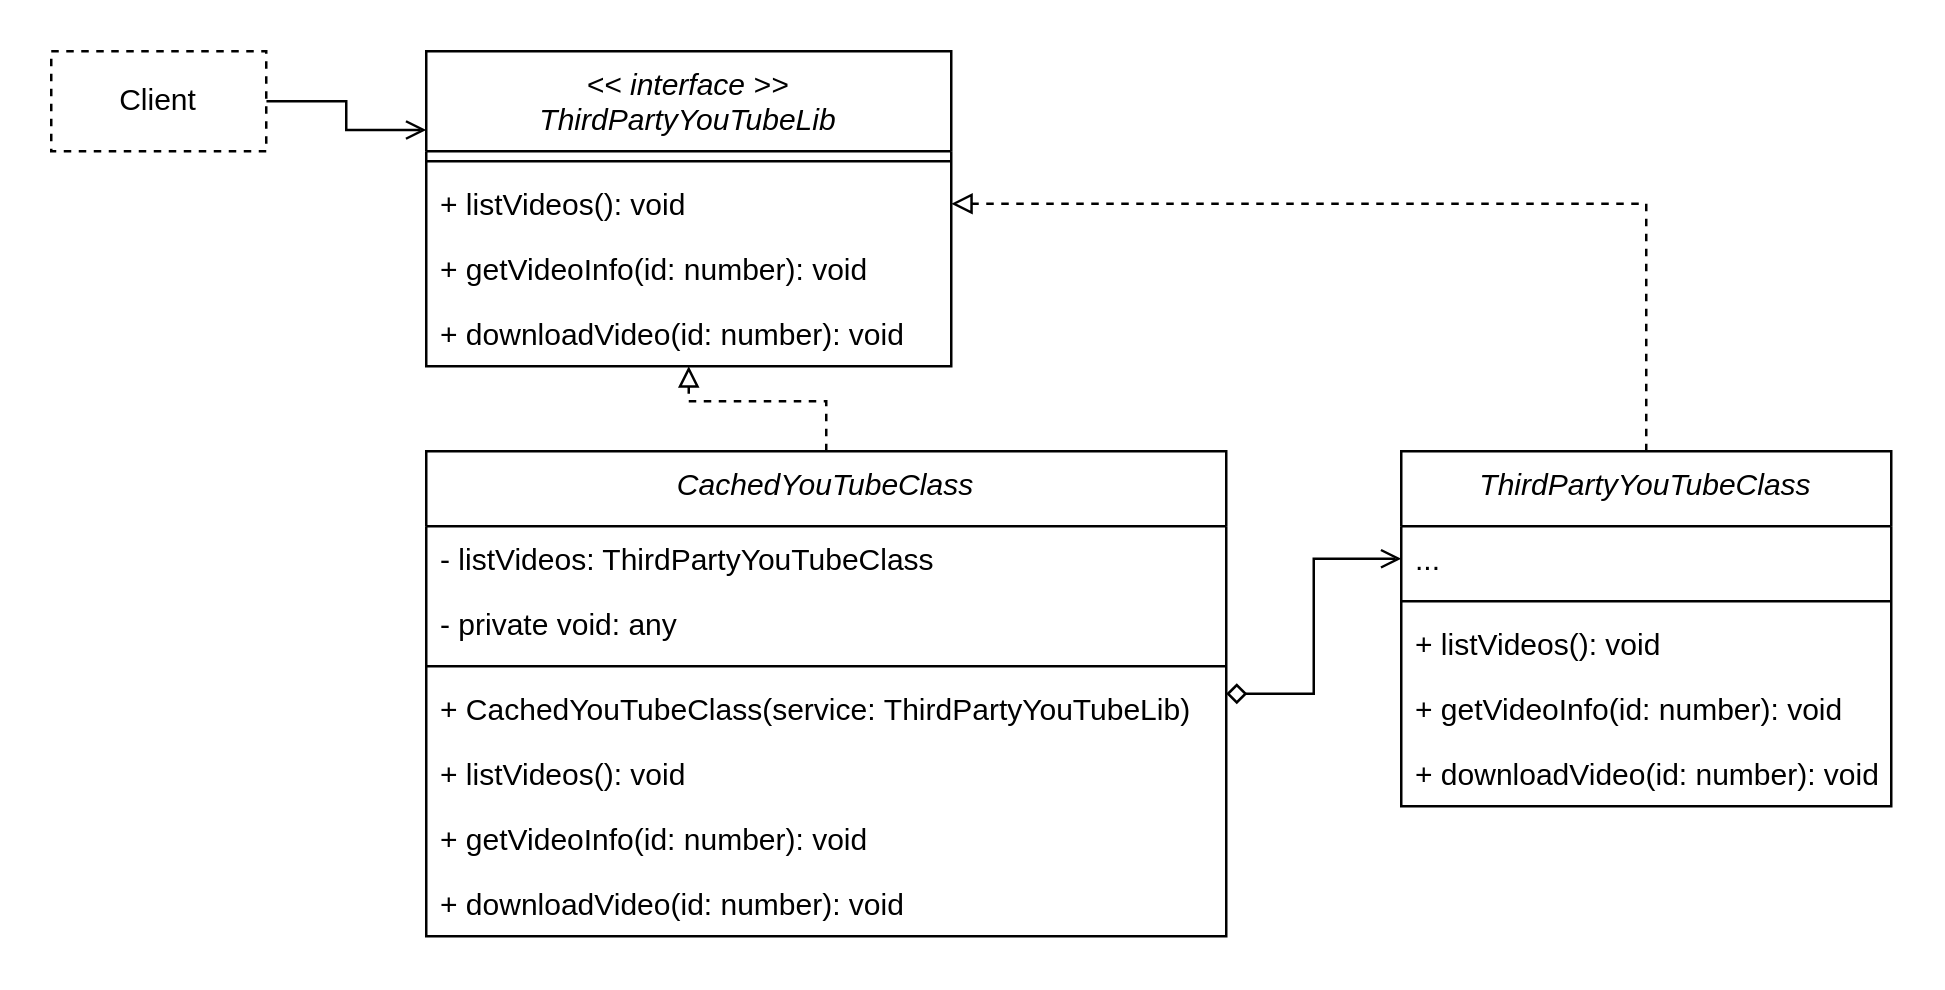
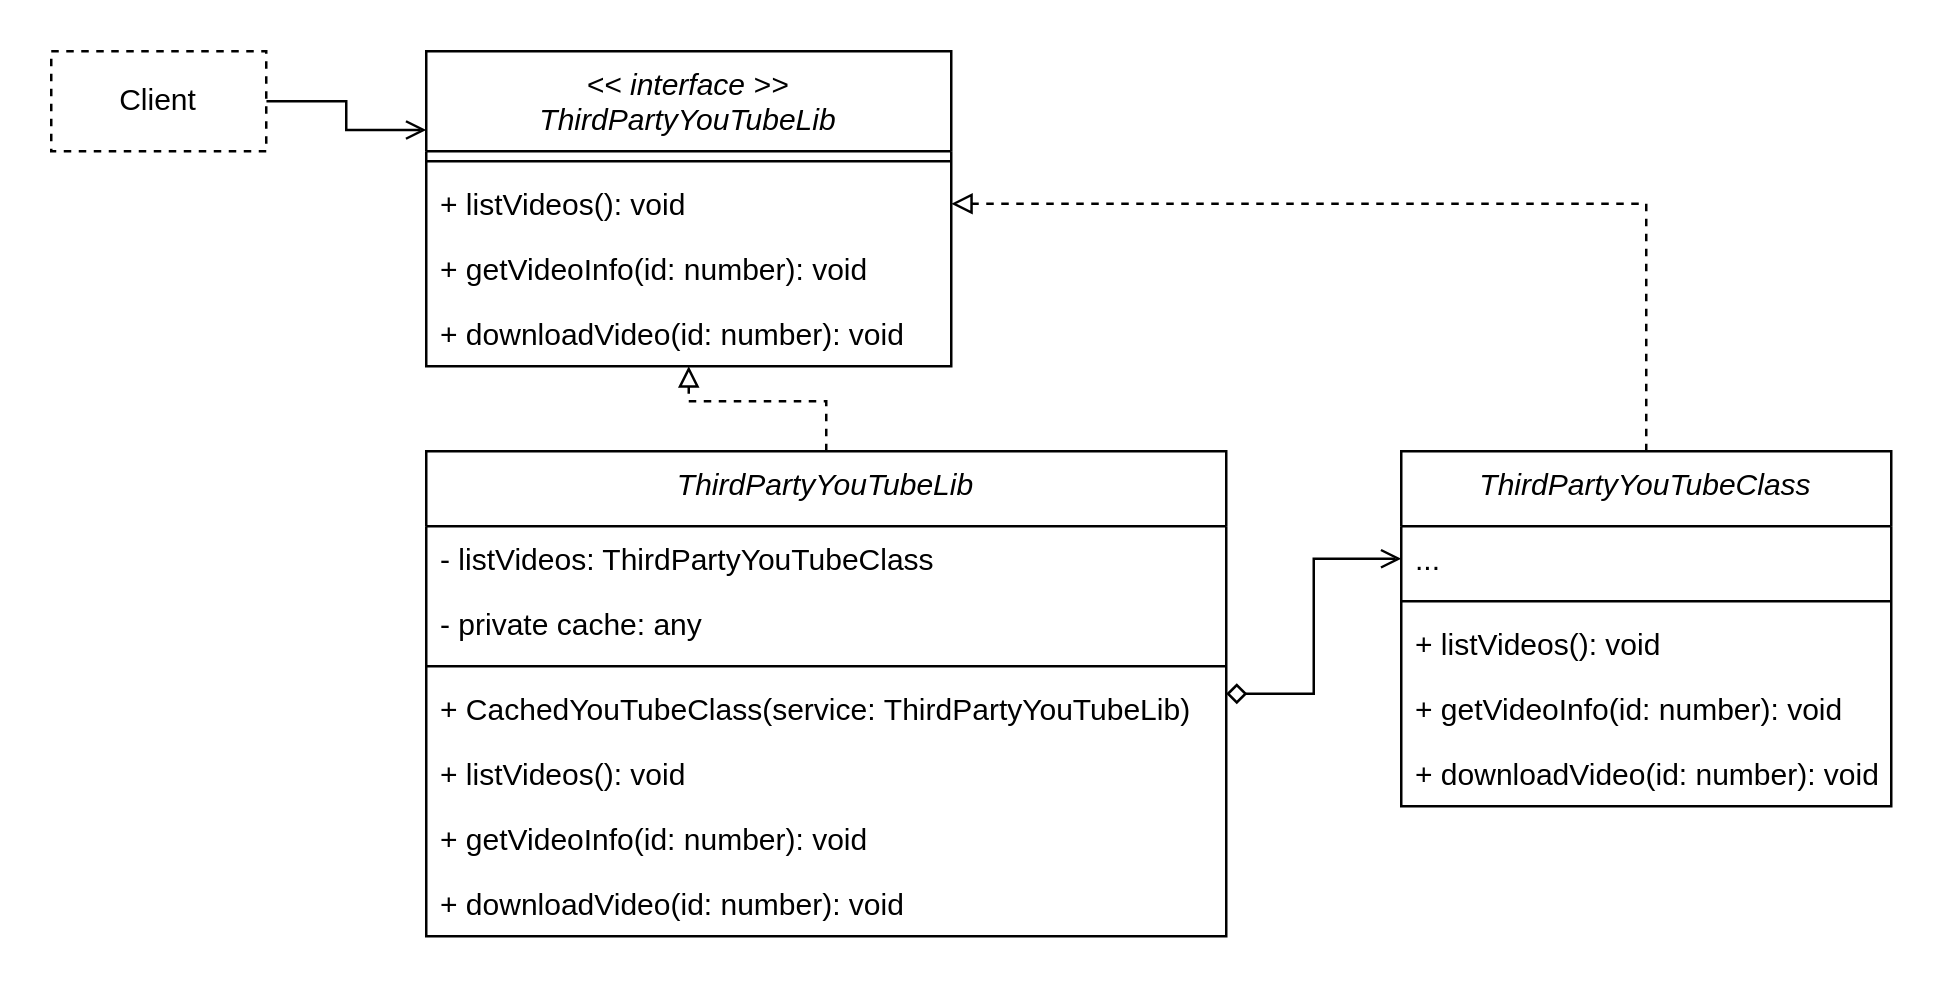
(825, 485) -> (825, 485)
(580, 625) -> (592, 625)
